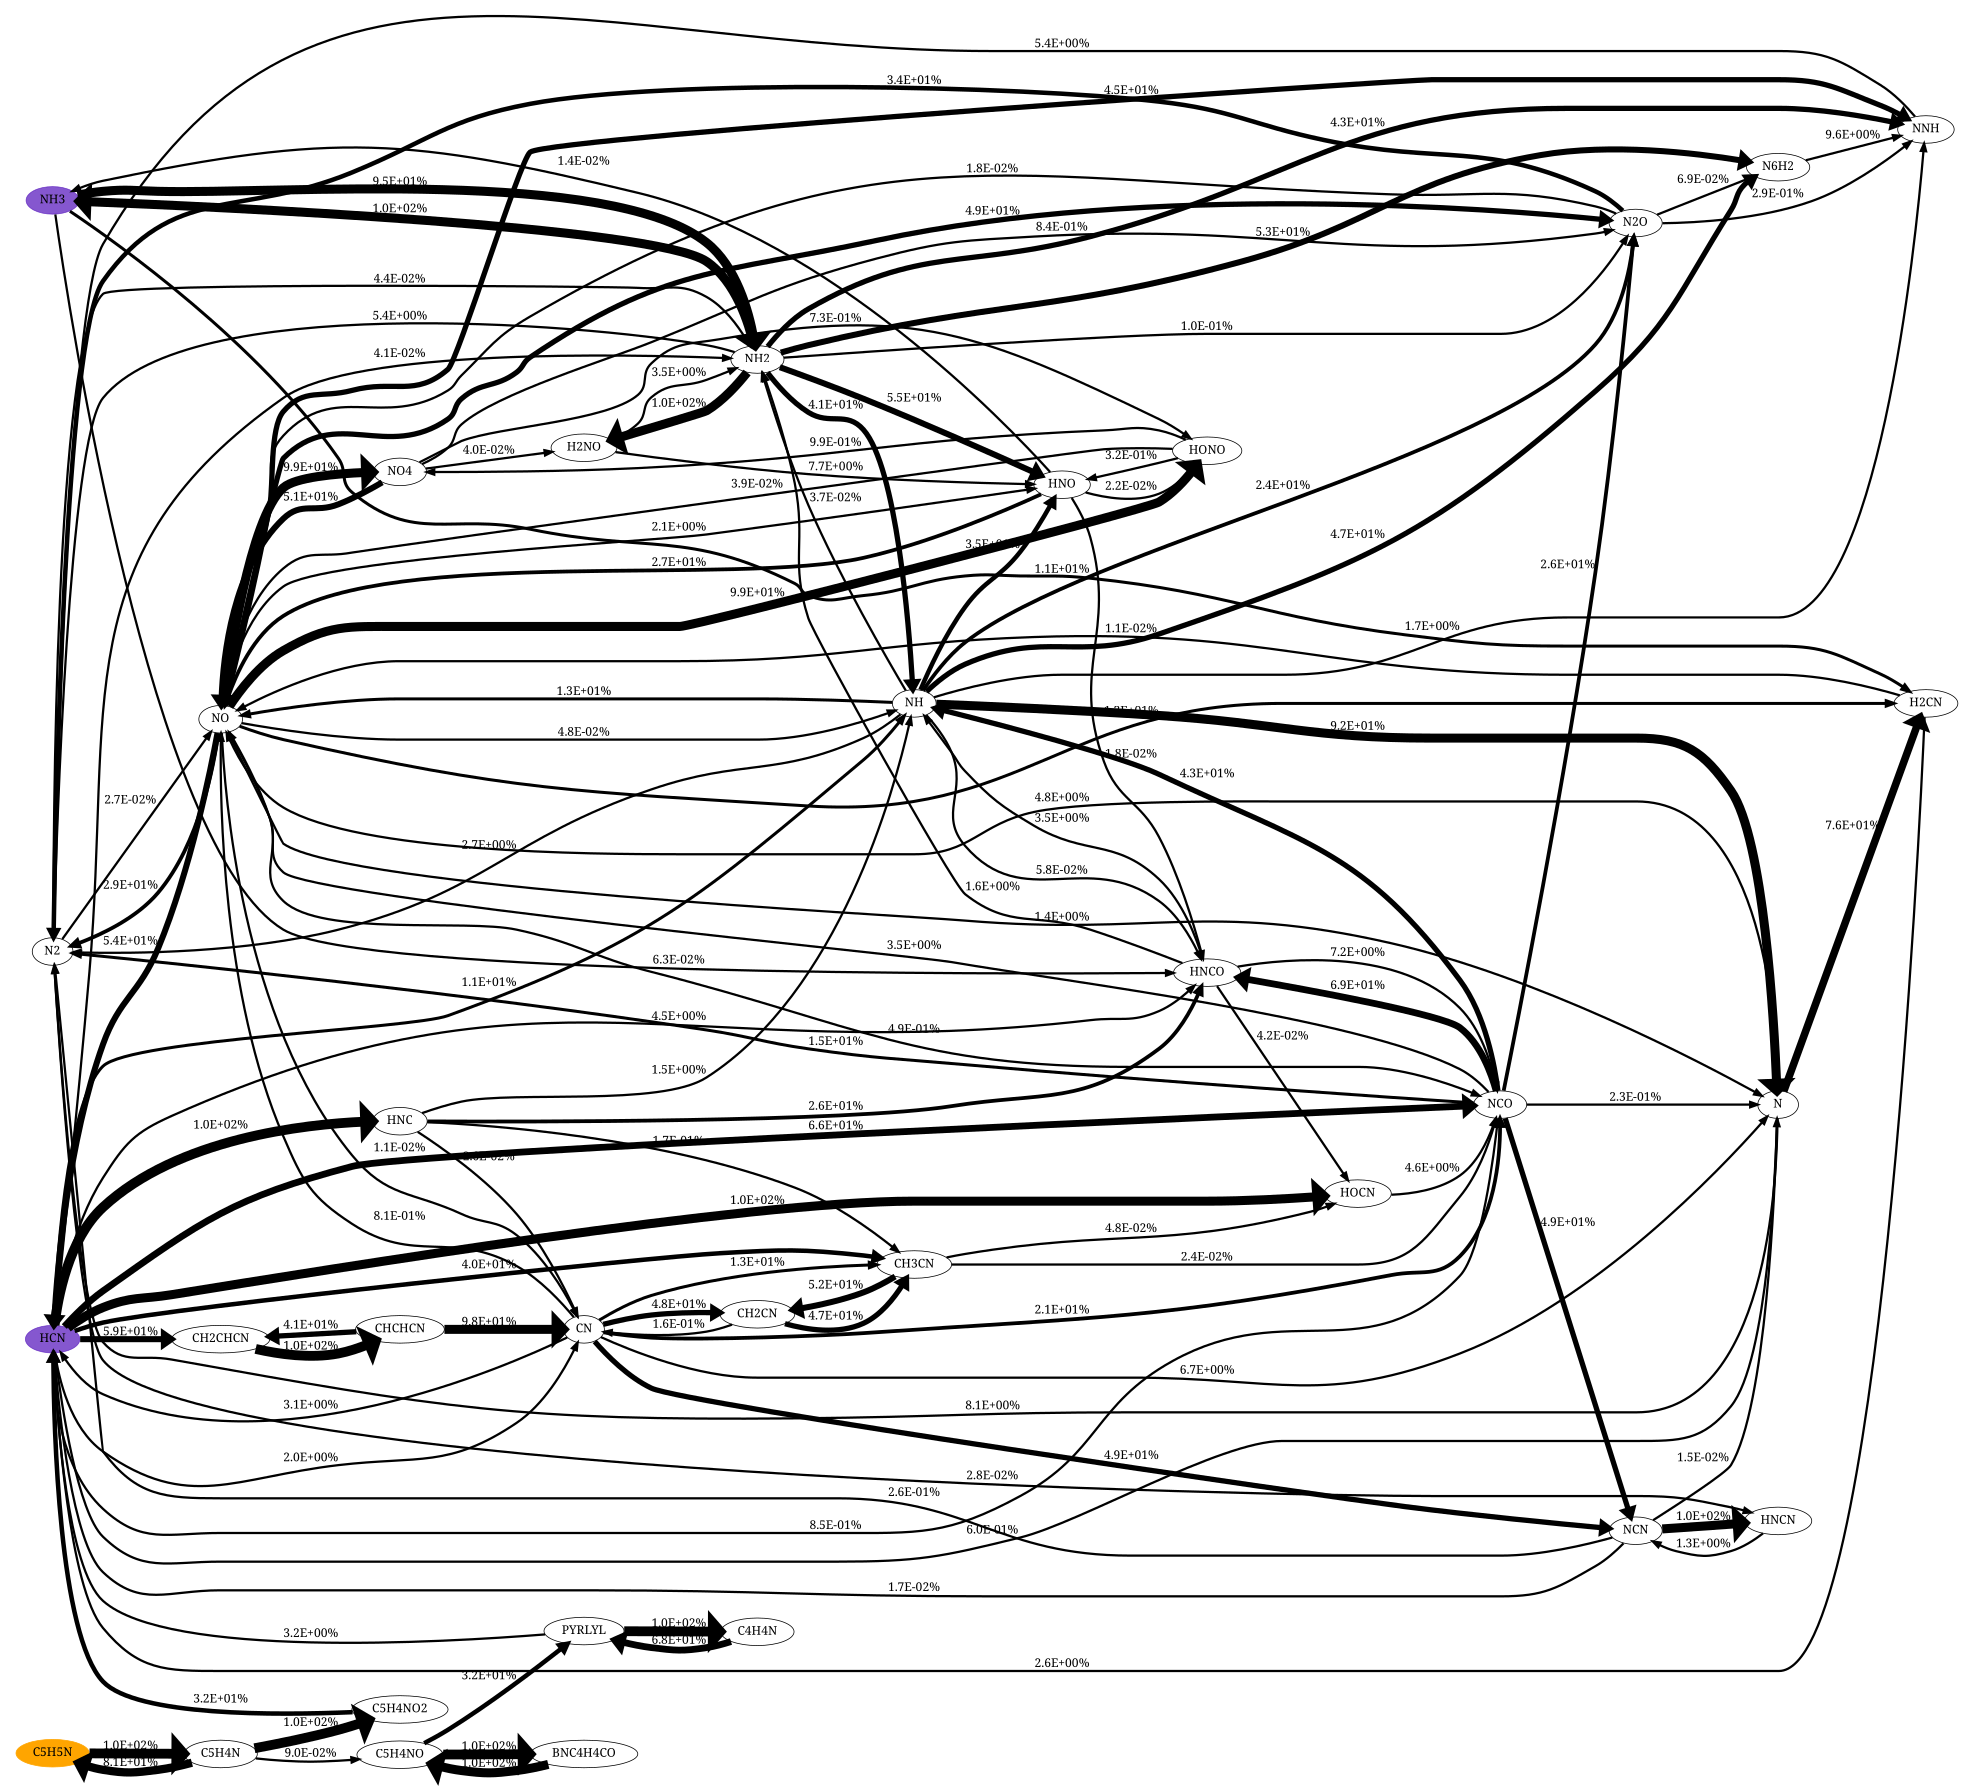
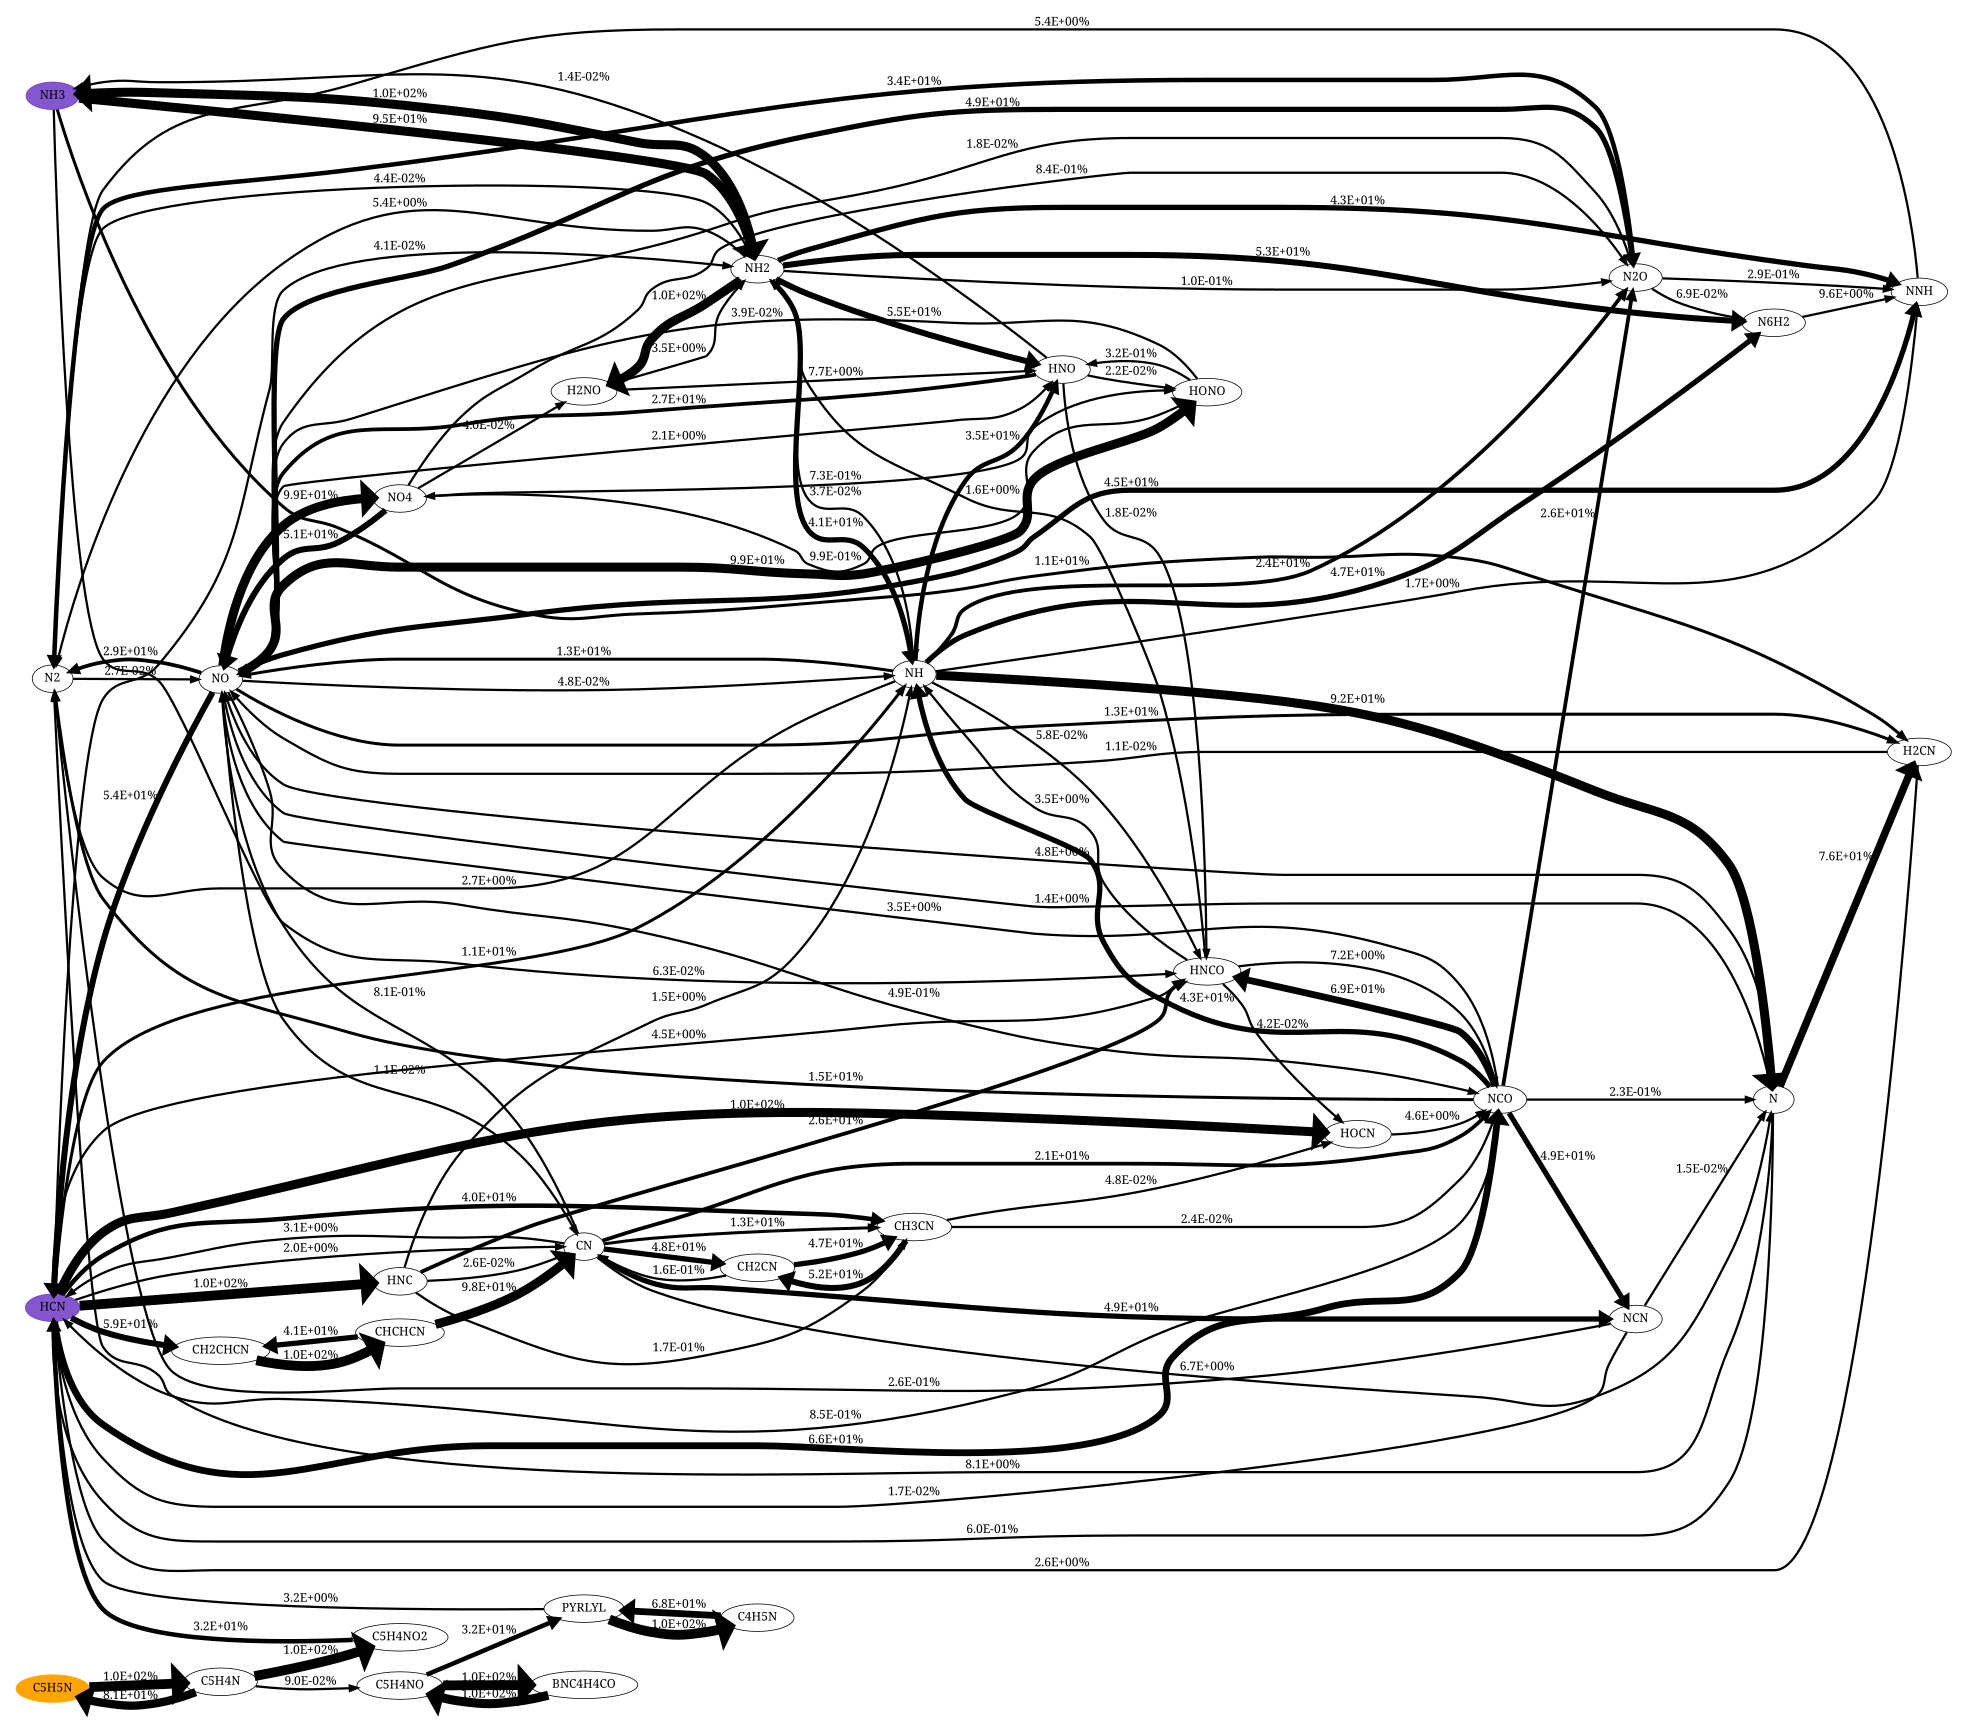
(1778, 1521) -> none
(757, 1632) -> (757, 1618)
